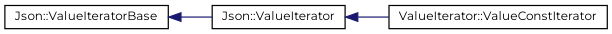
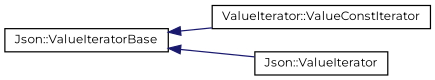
(373, 17) -> (196, 29)
